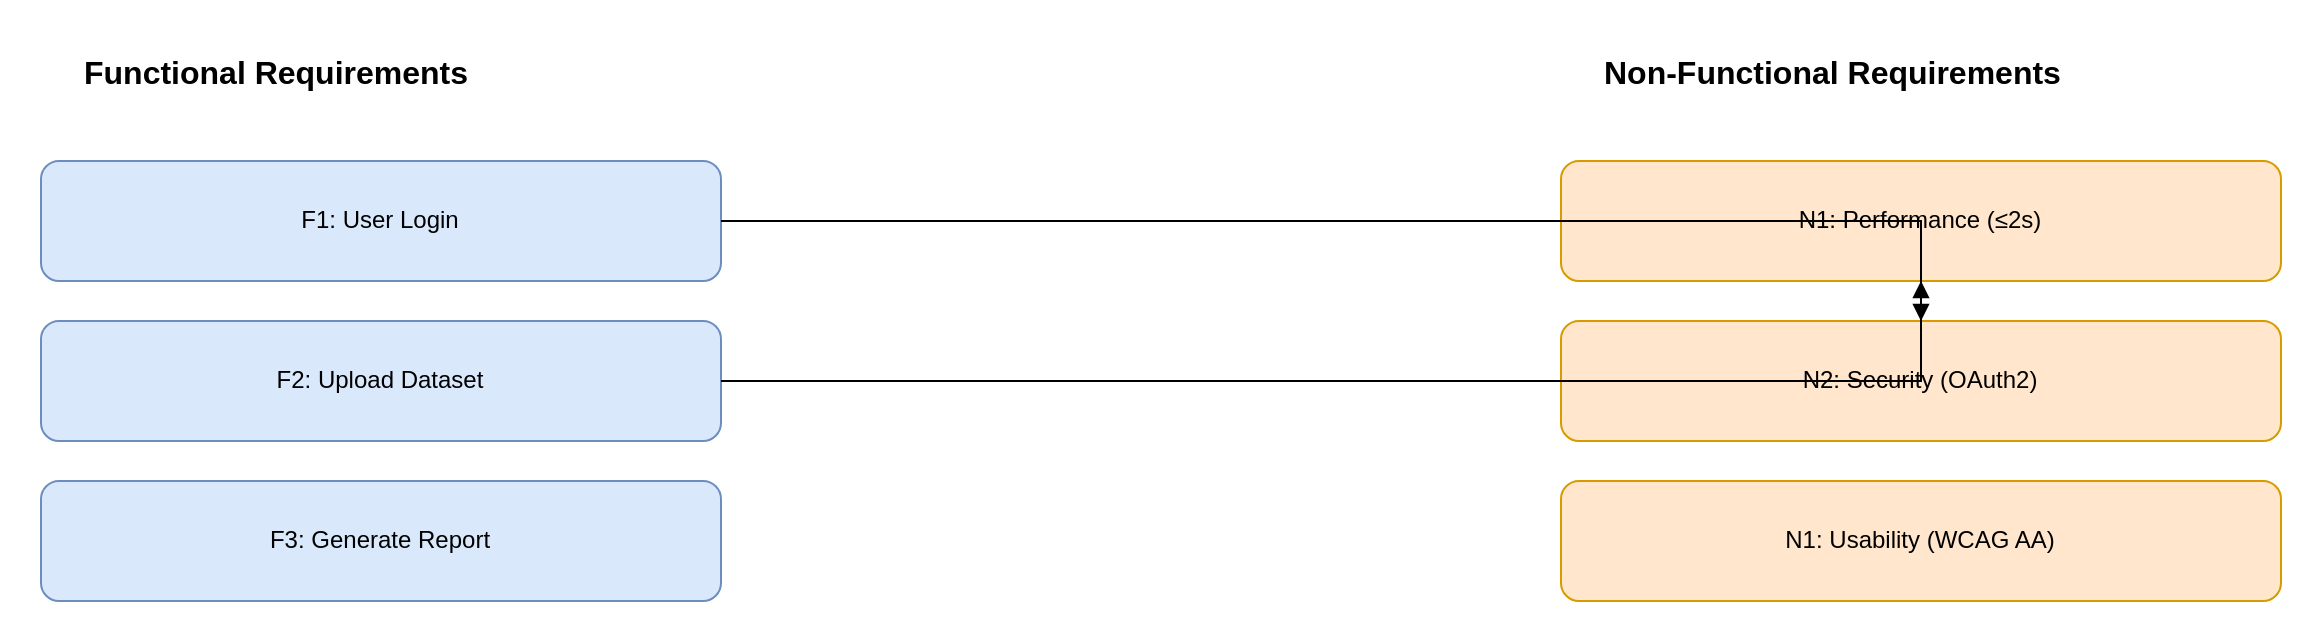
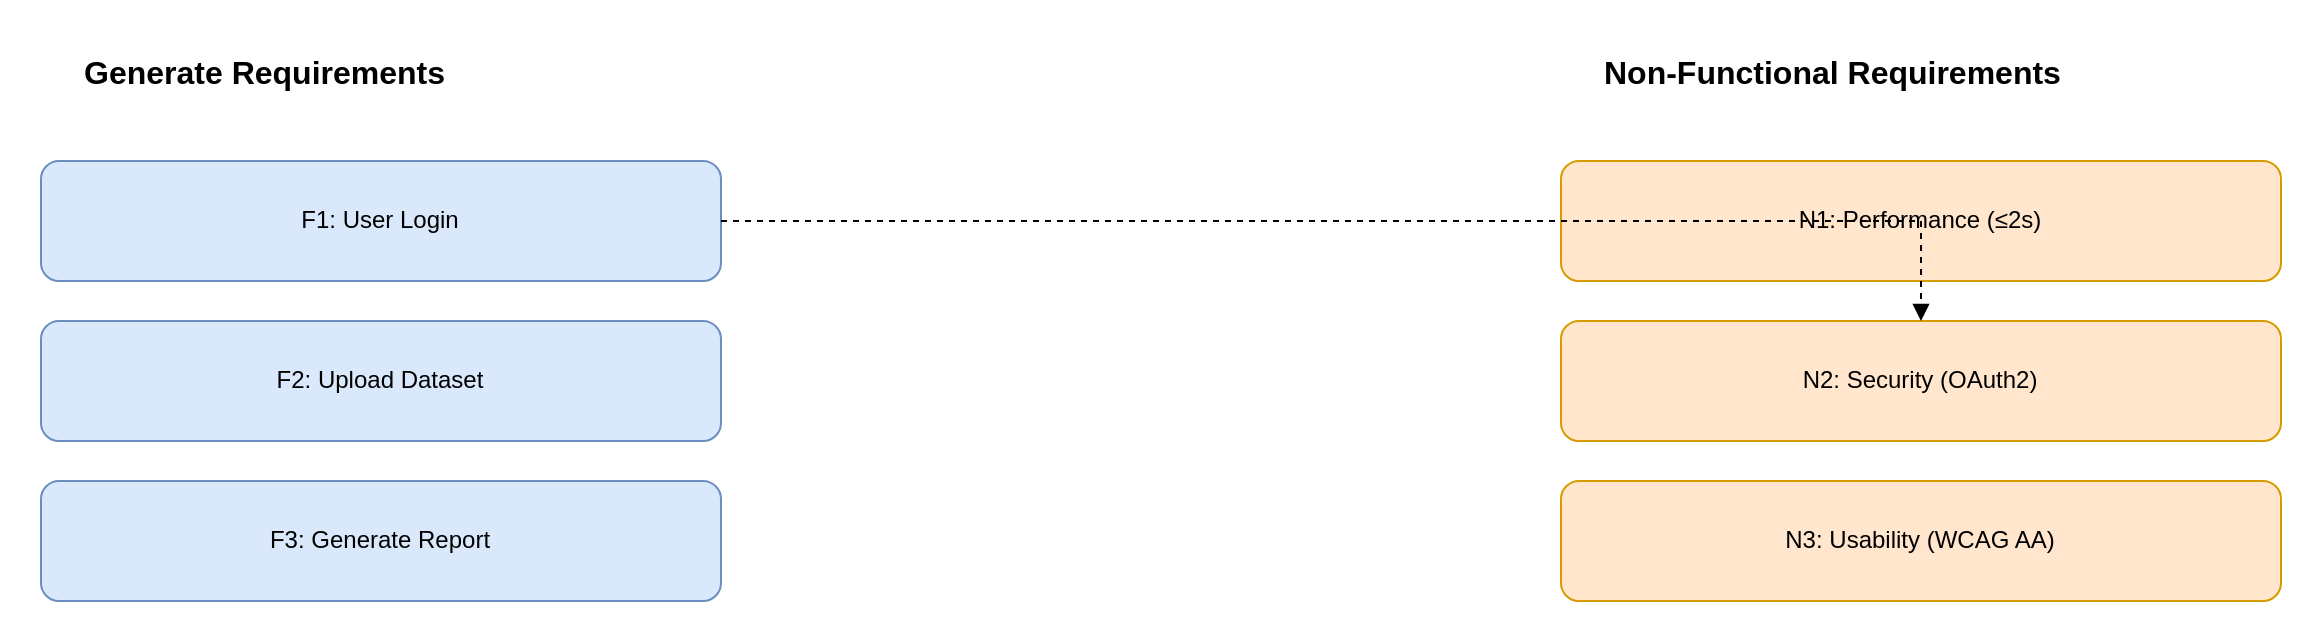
(274, 74) -> (265, 74)
(1293, 221) -> (1293, 221)
(1293, 381) -> none
(1921, 541) -> (1921, 541)
